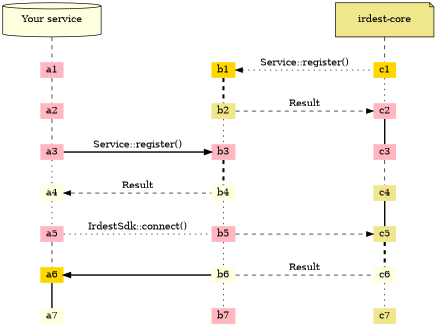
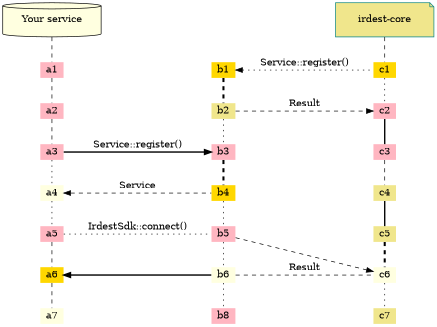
(385, 20) -> (385, 20)
(138, 186) -> (138, 186)
(223, 193) -> (223, 193)
(301, 234) -> (301, 254)
(52, 296) -> (52, 296)
(223, 316) -> (223, 316)
